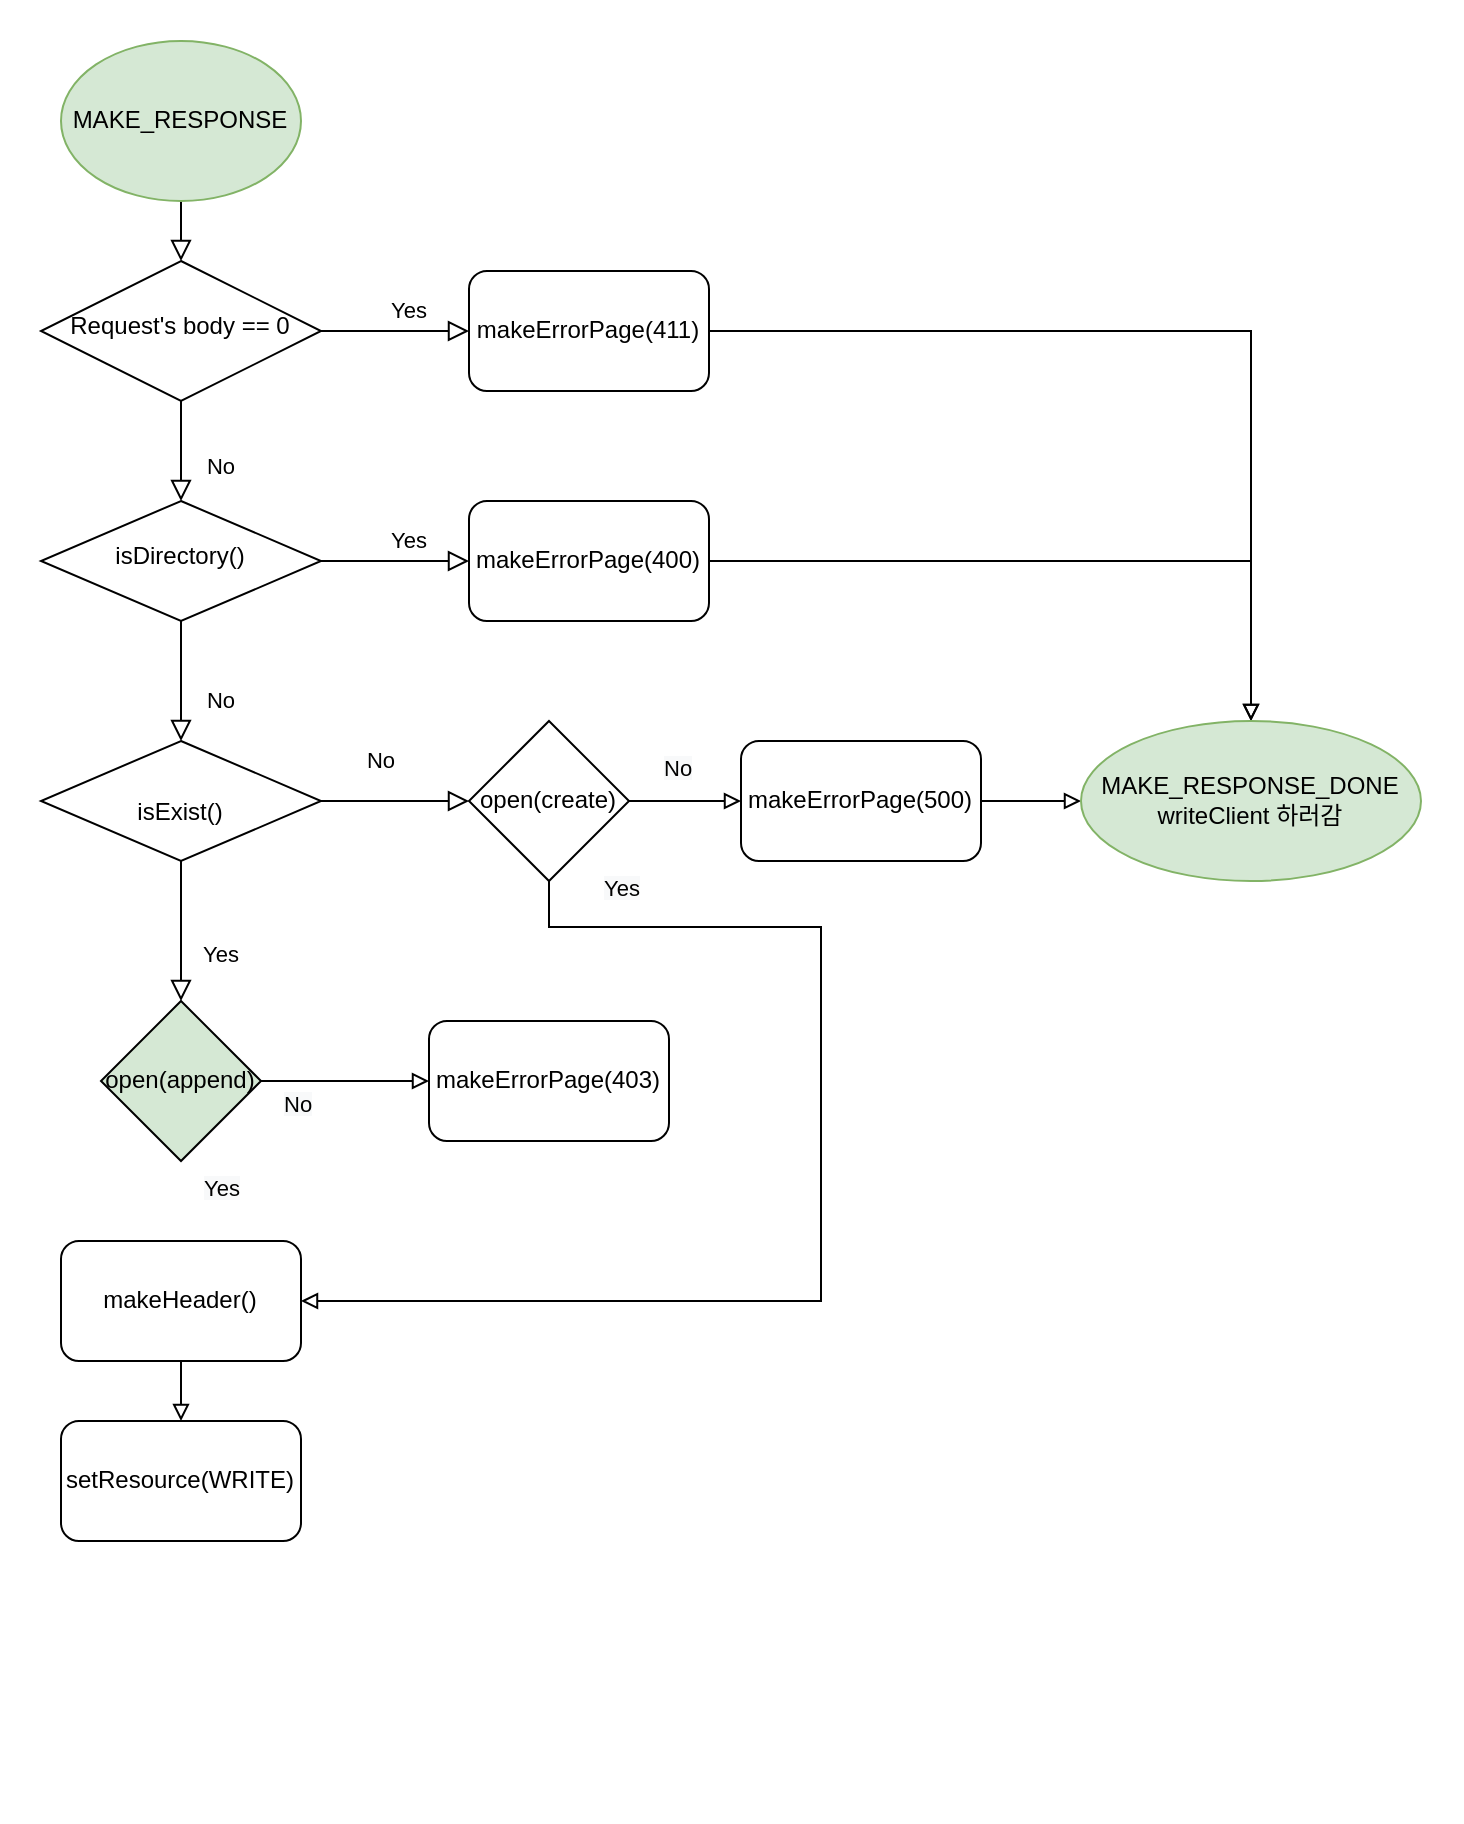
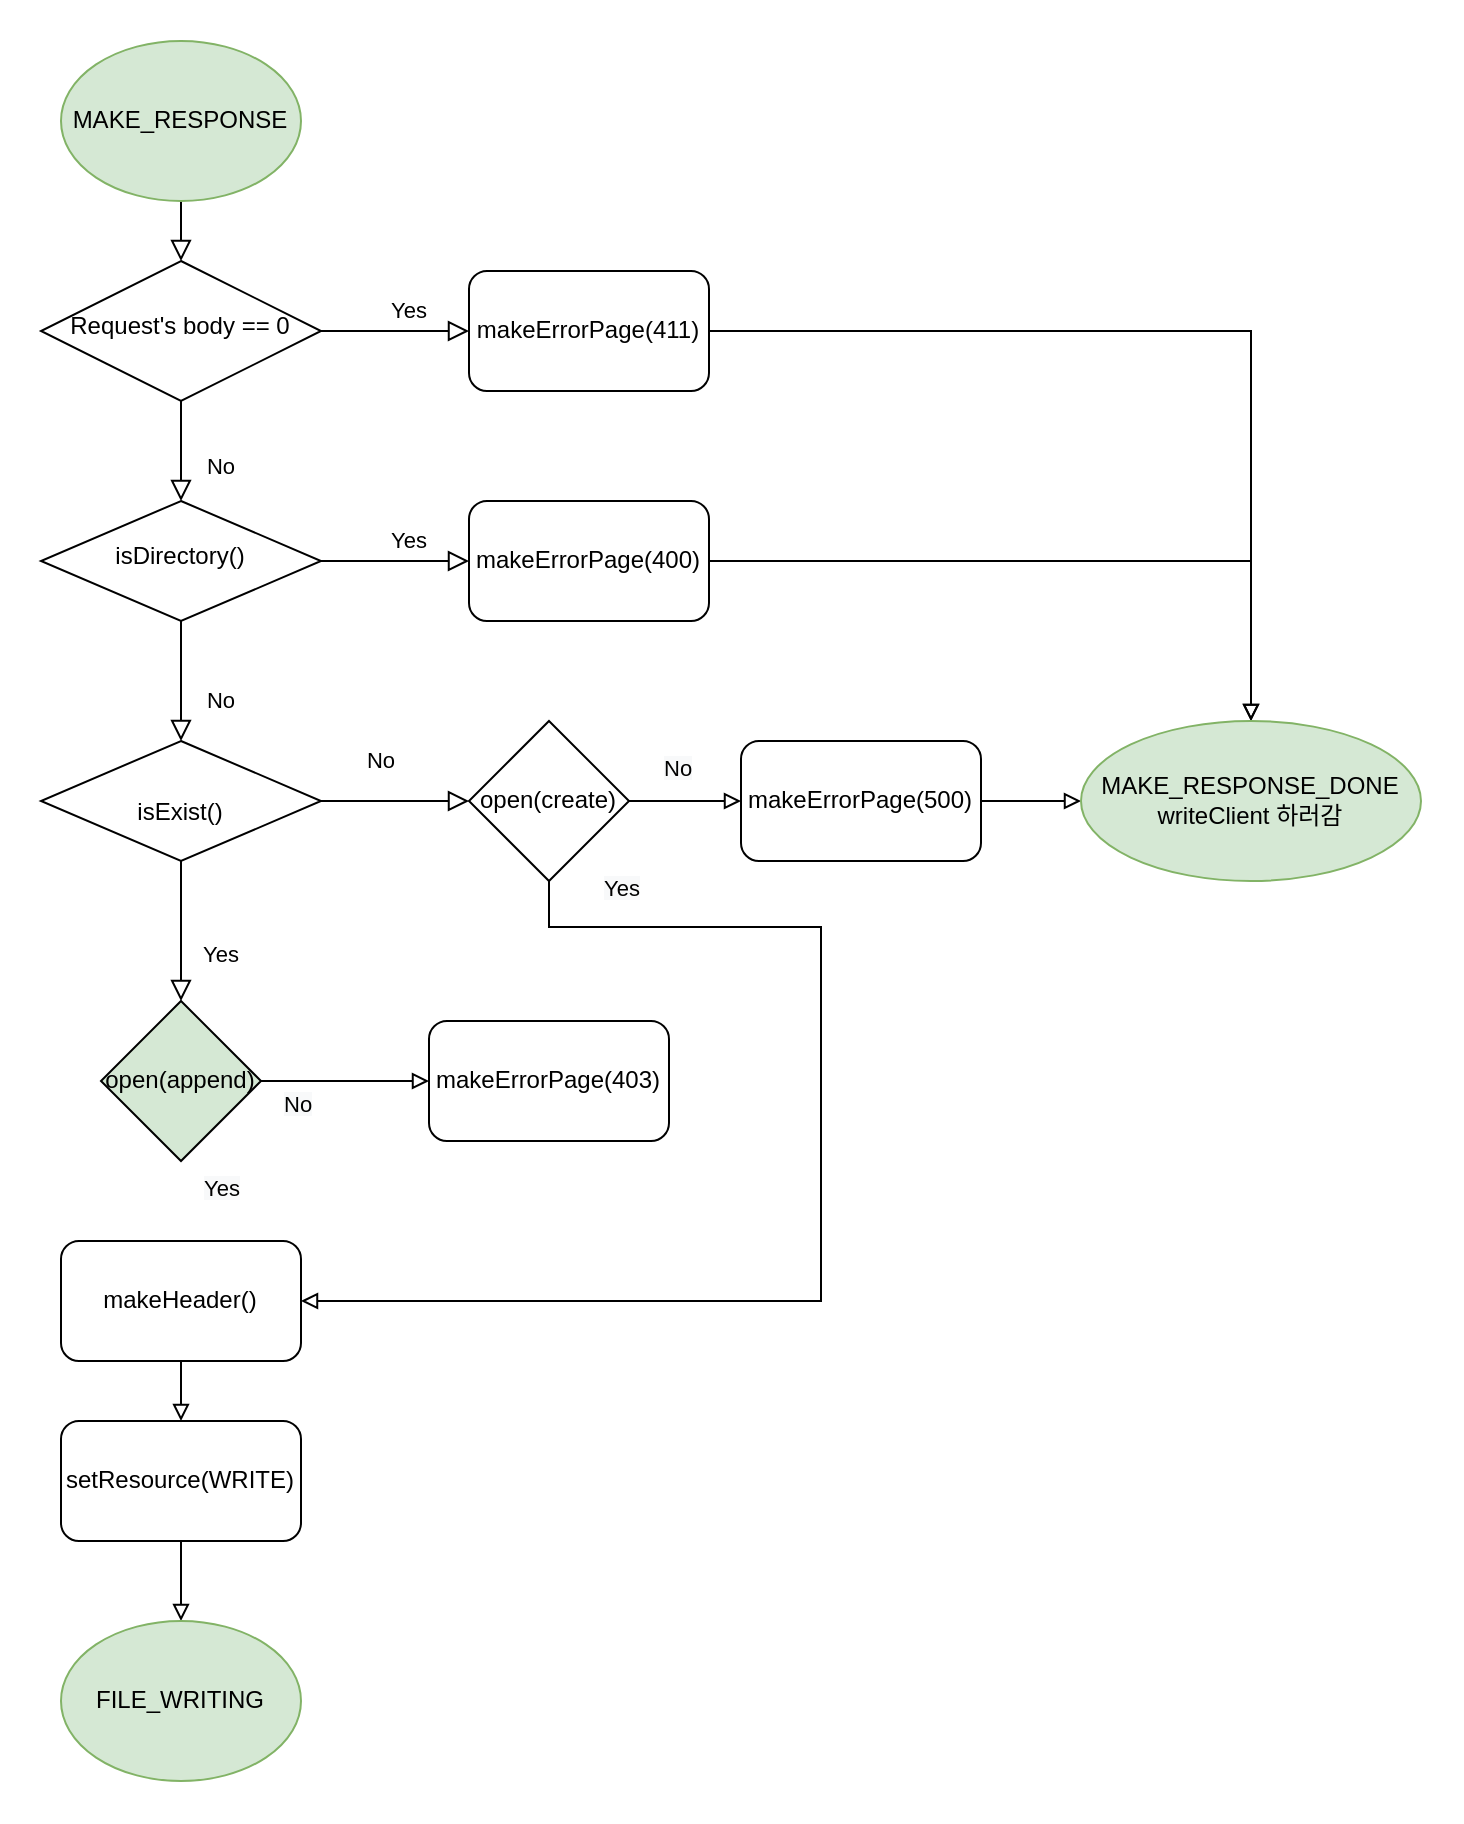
none -> (181, 1572)
none -> (181, 1701)
